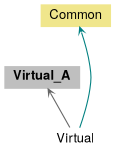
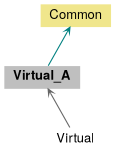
(91, 80) -> (58, 49)
